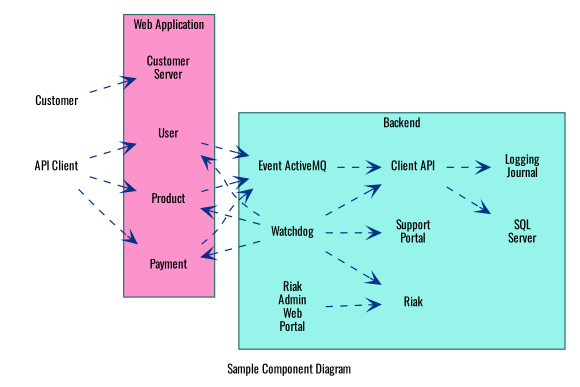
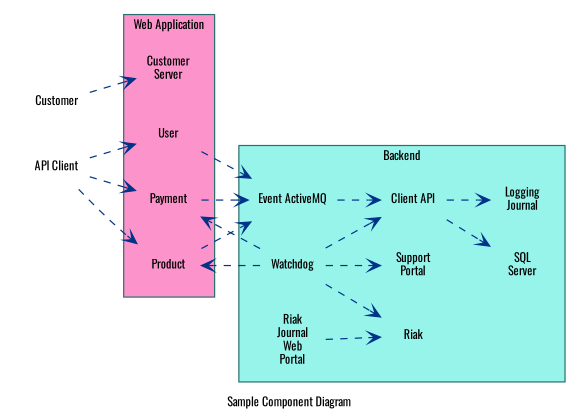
(231, 191) -> none
(293, 308) -> (293, 341)
